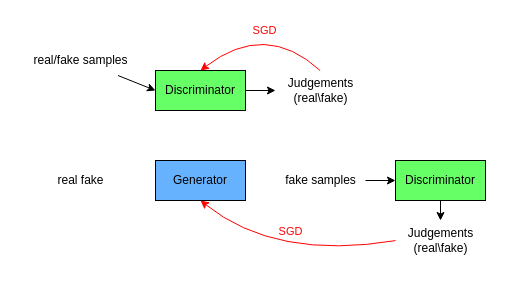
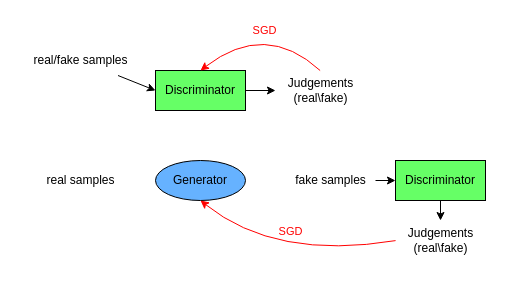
(81, 181) -> (81, 181)
(201, 181) -> (201, 181)
(321, 181) -> (331, 181)
